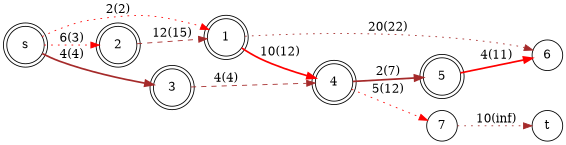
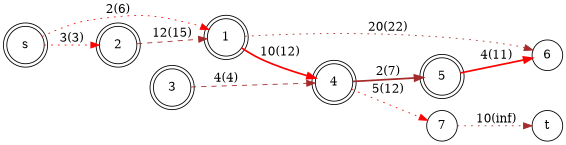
(118, 10) -> (118, 10)
(72, 39) -> (72, 39)
(93, 72) -> none
